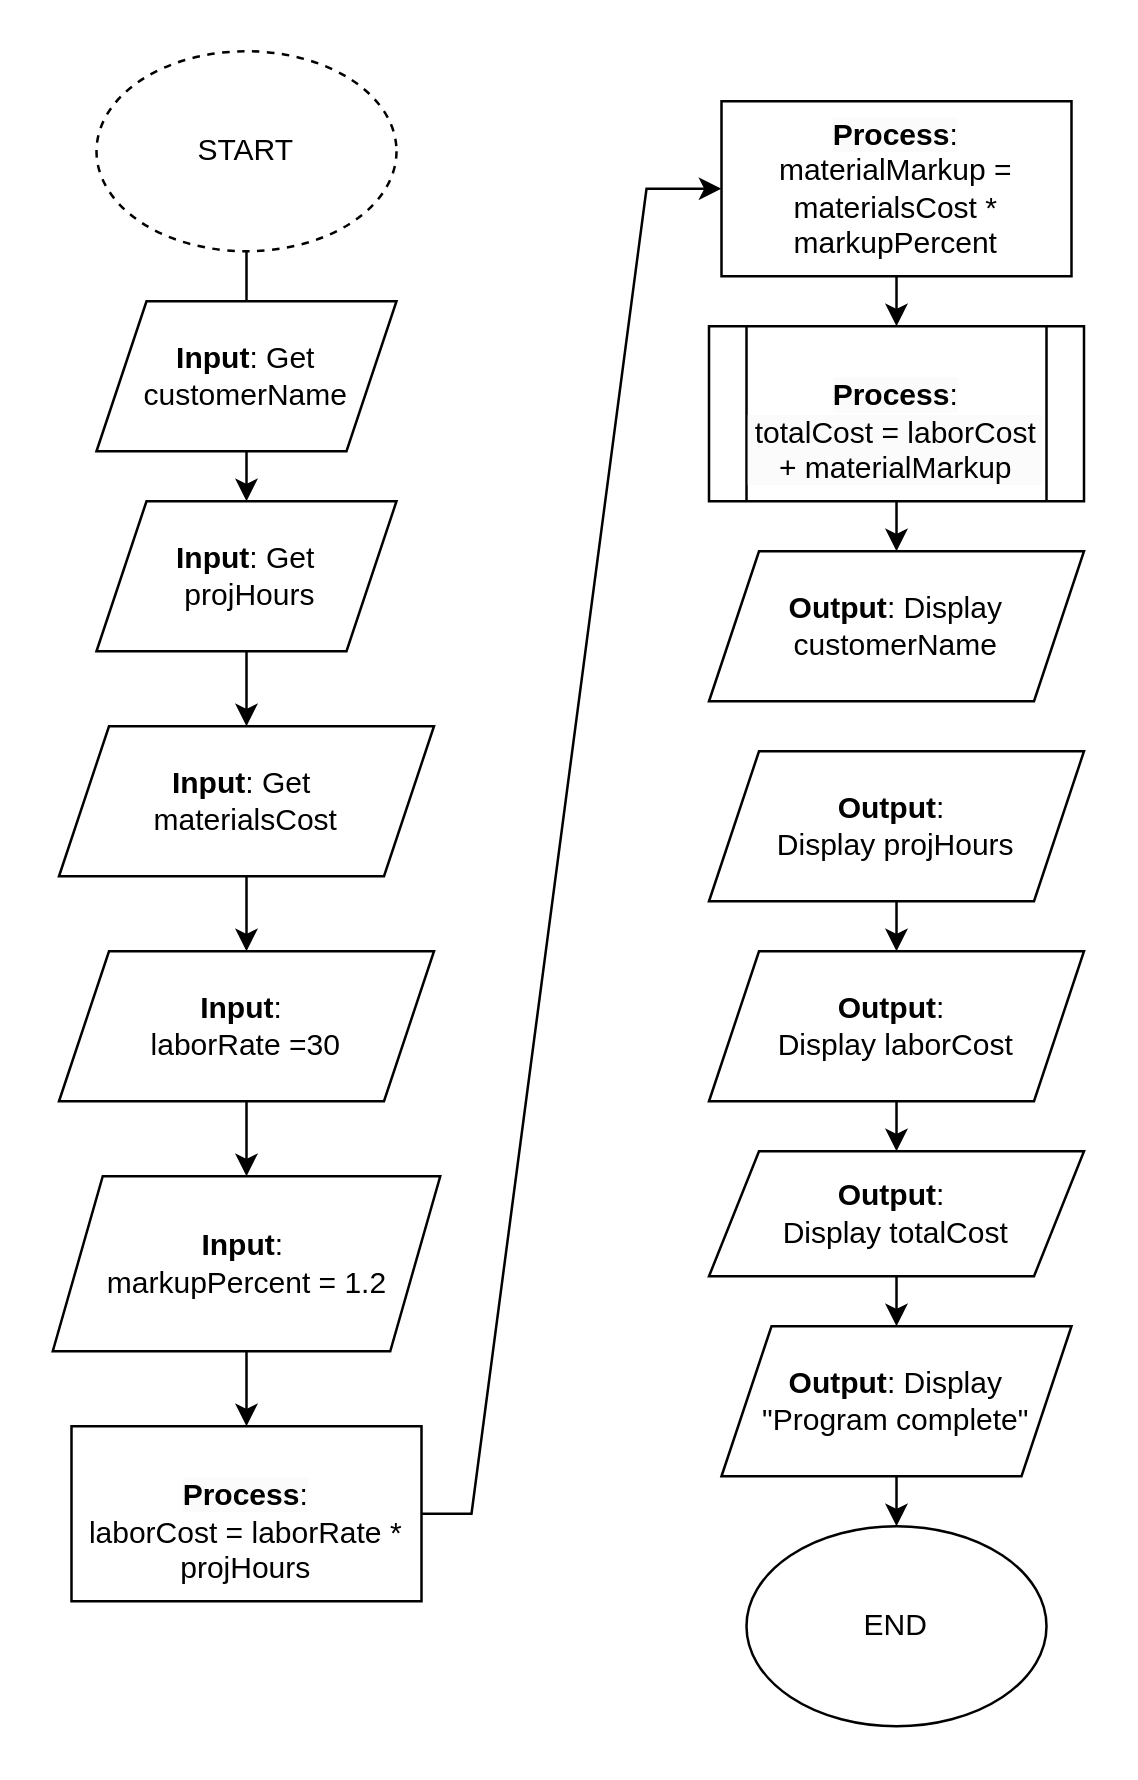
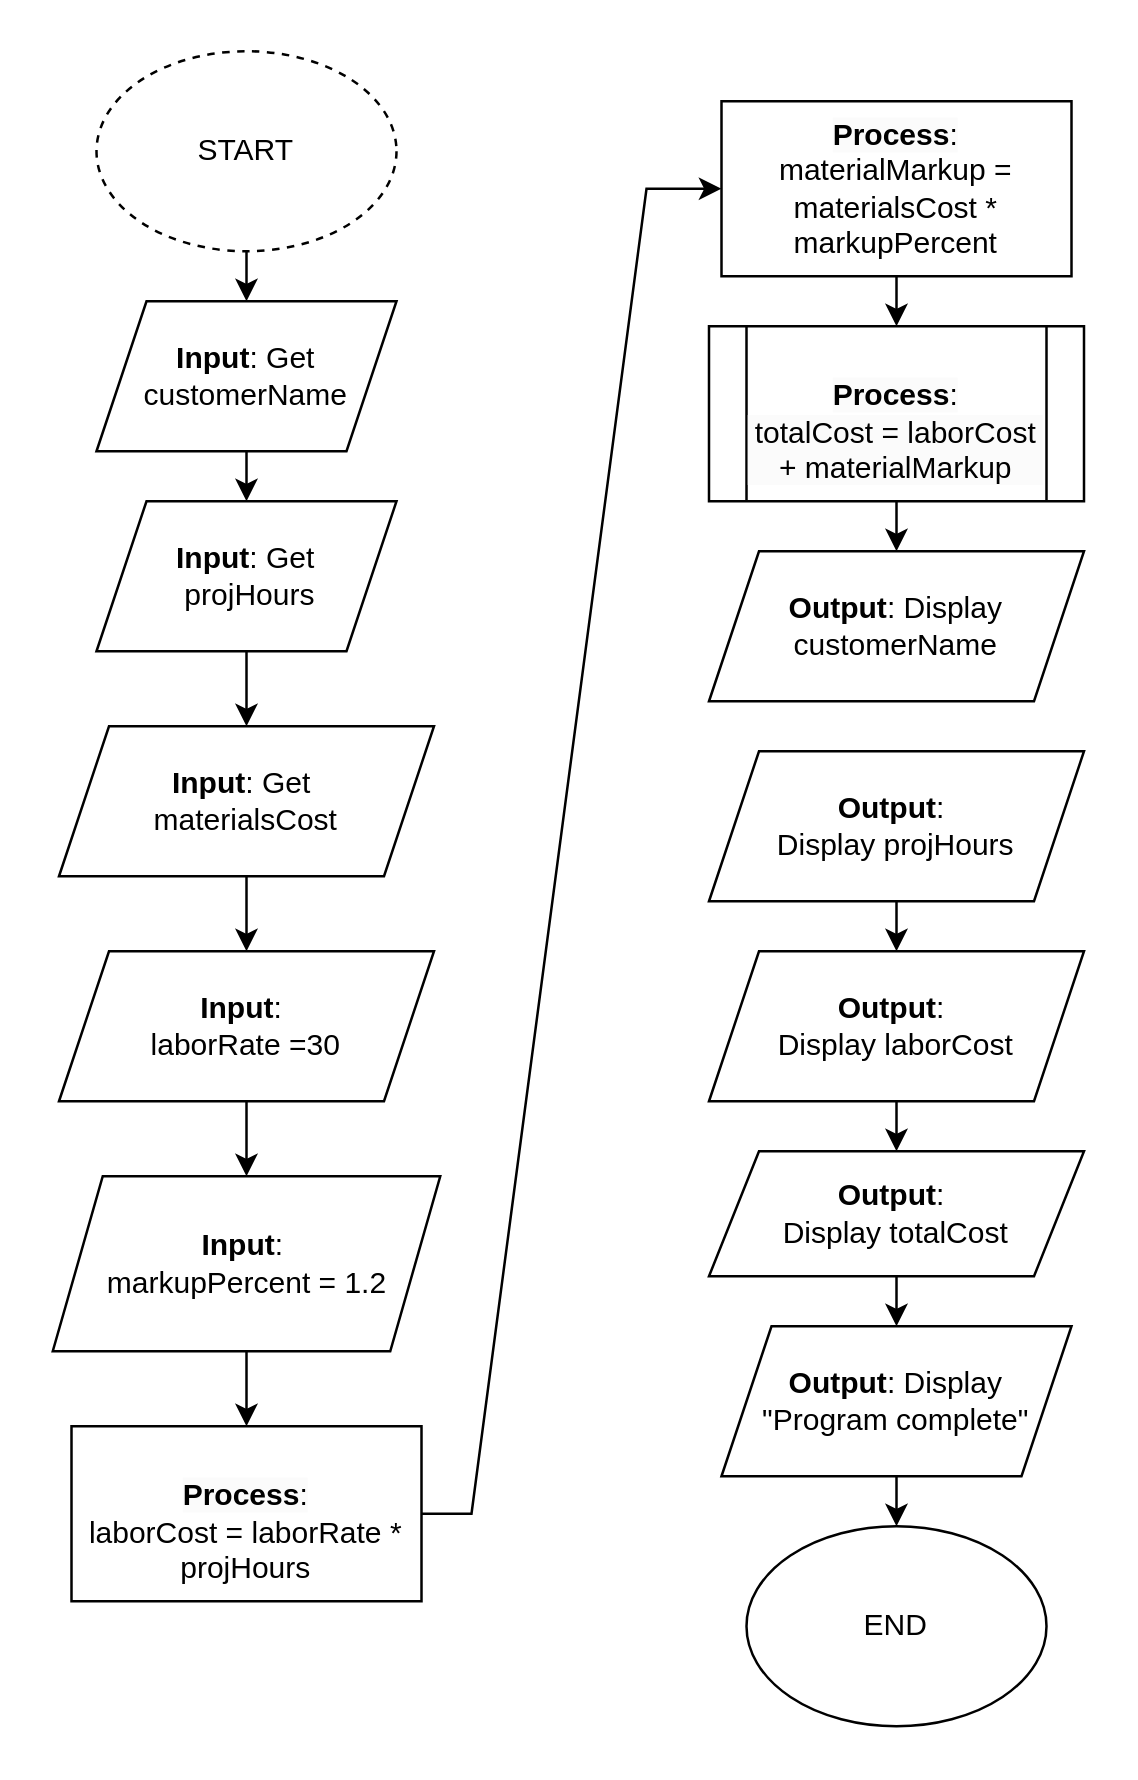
(246, 289) -> (246, 283)
